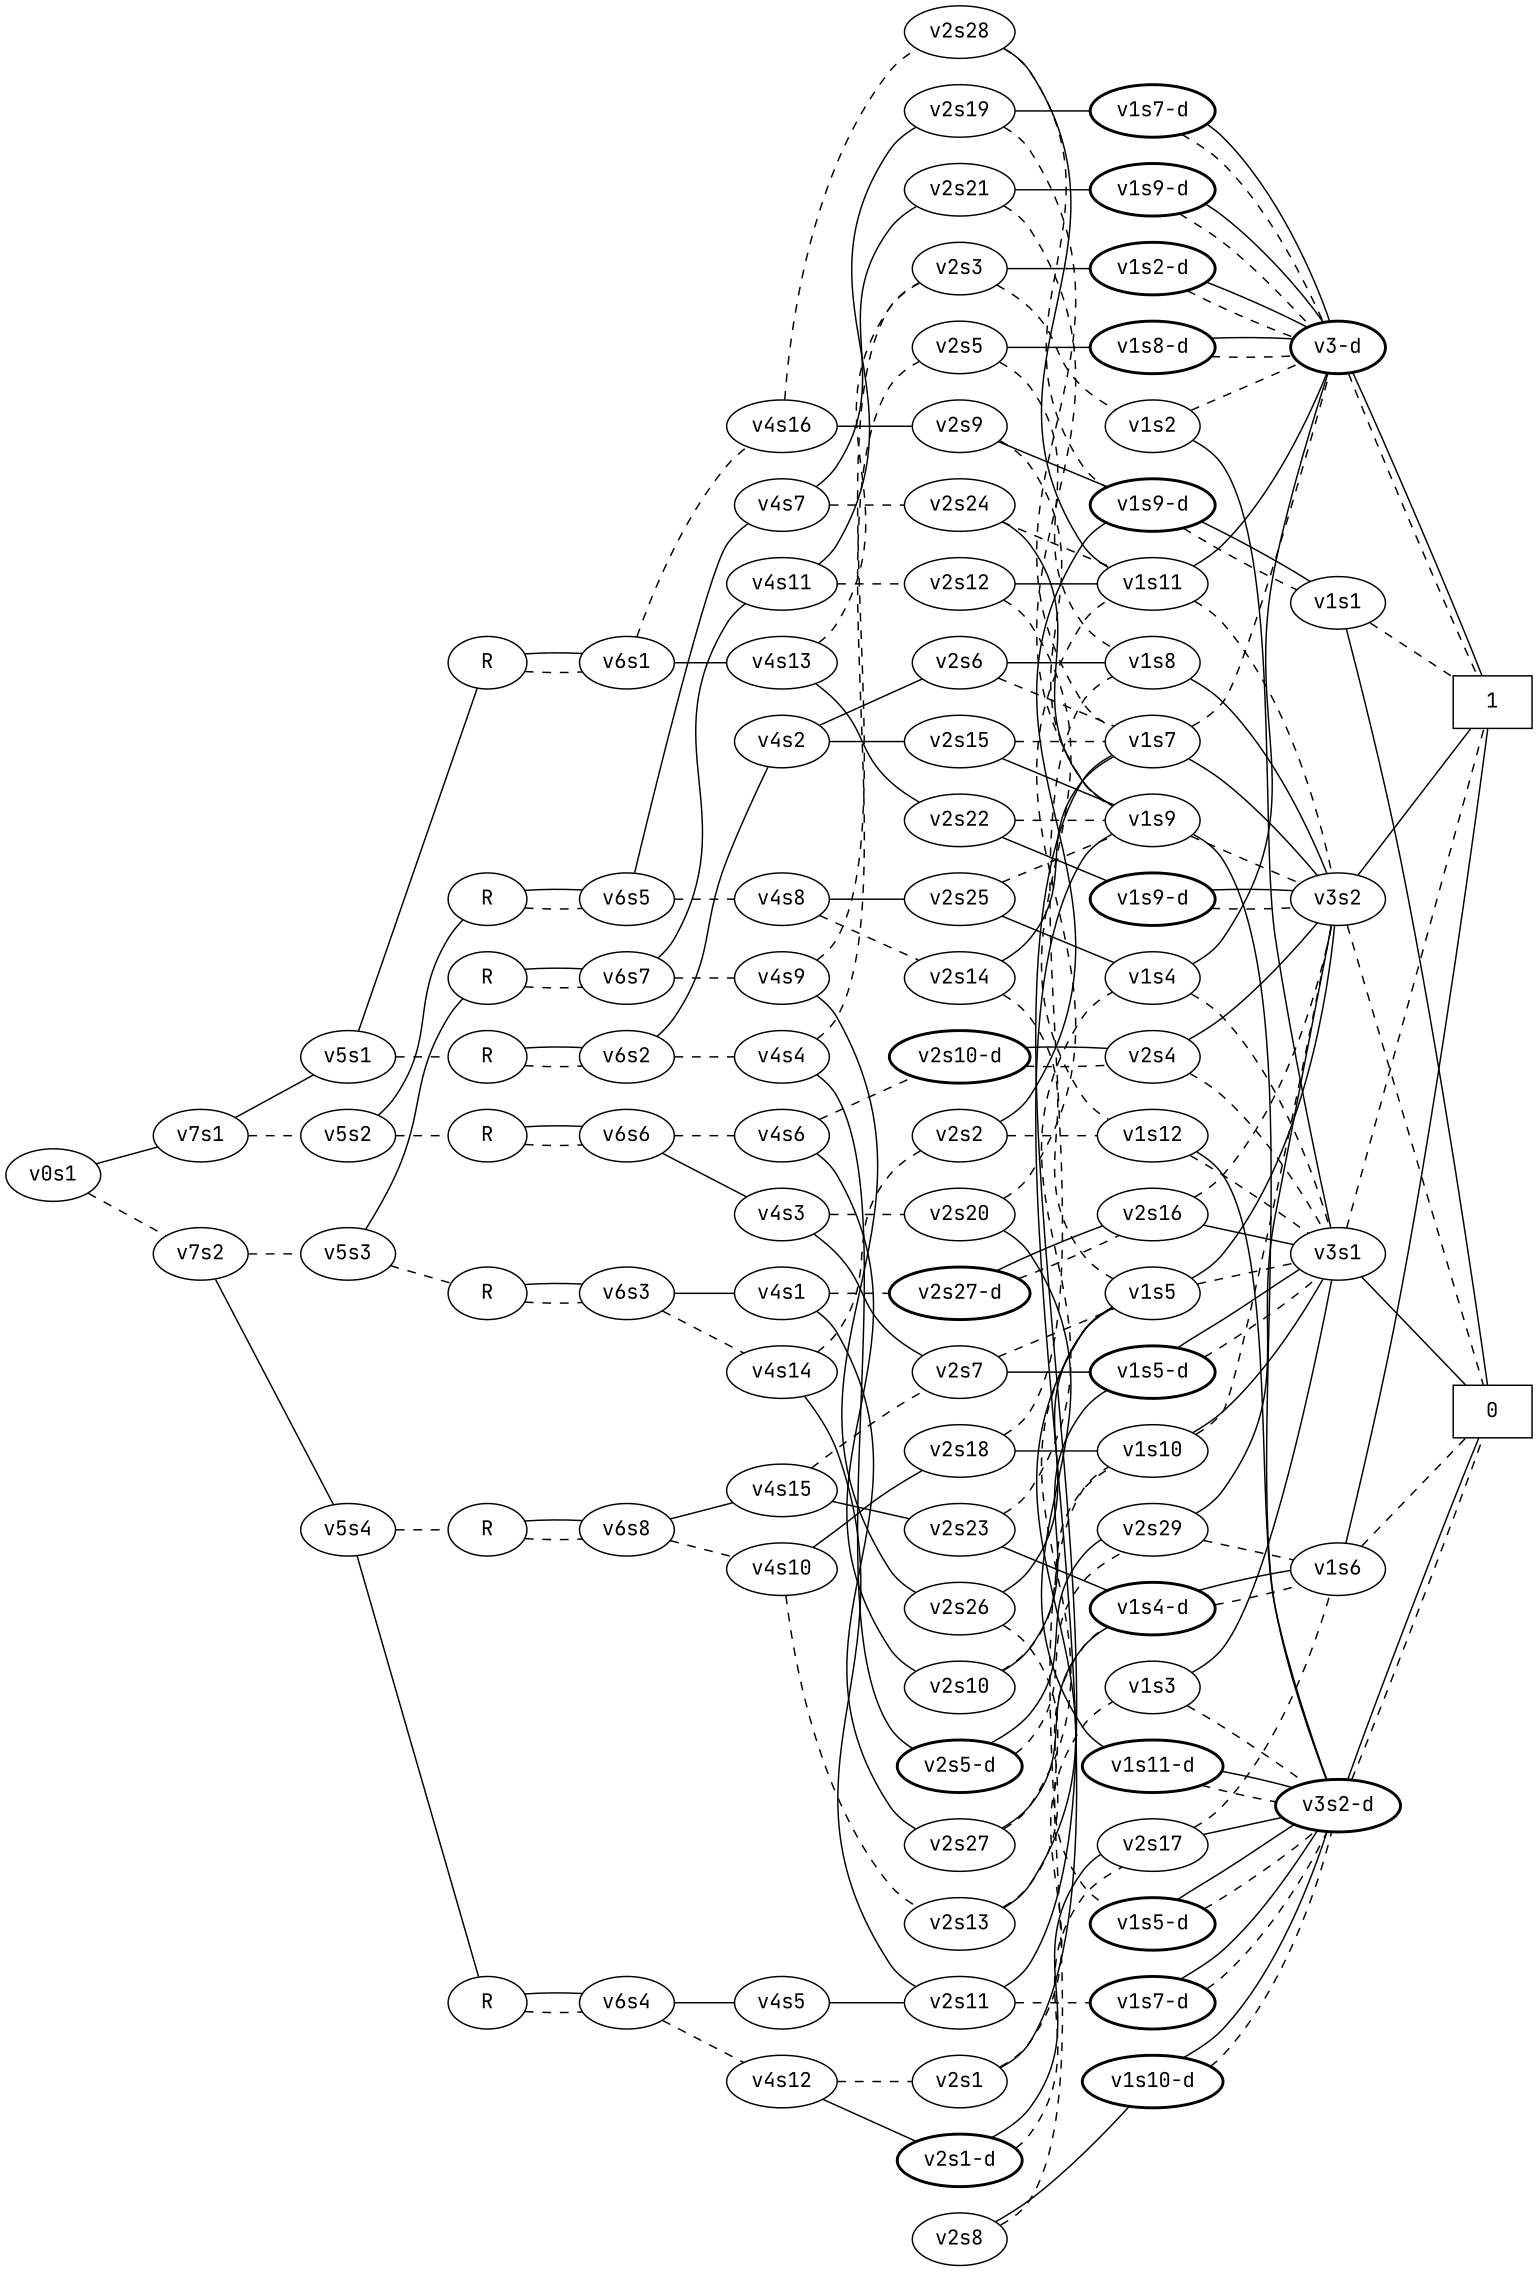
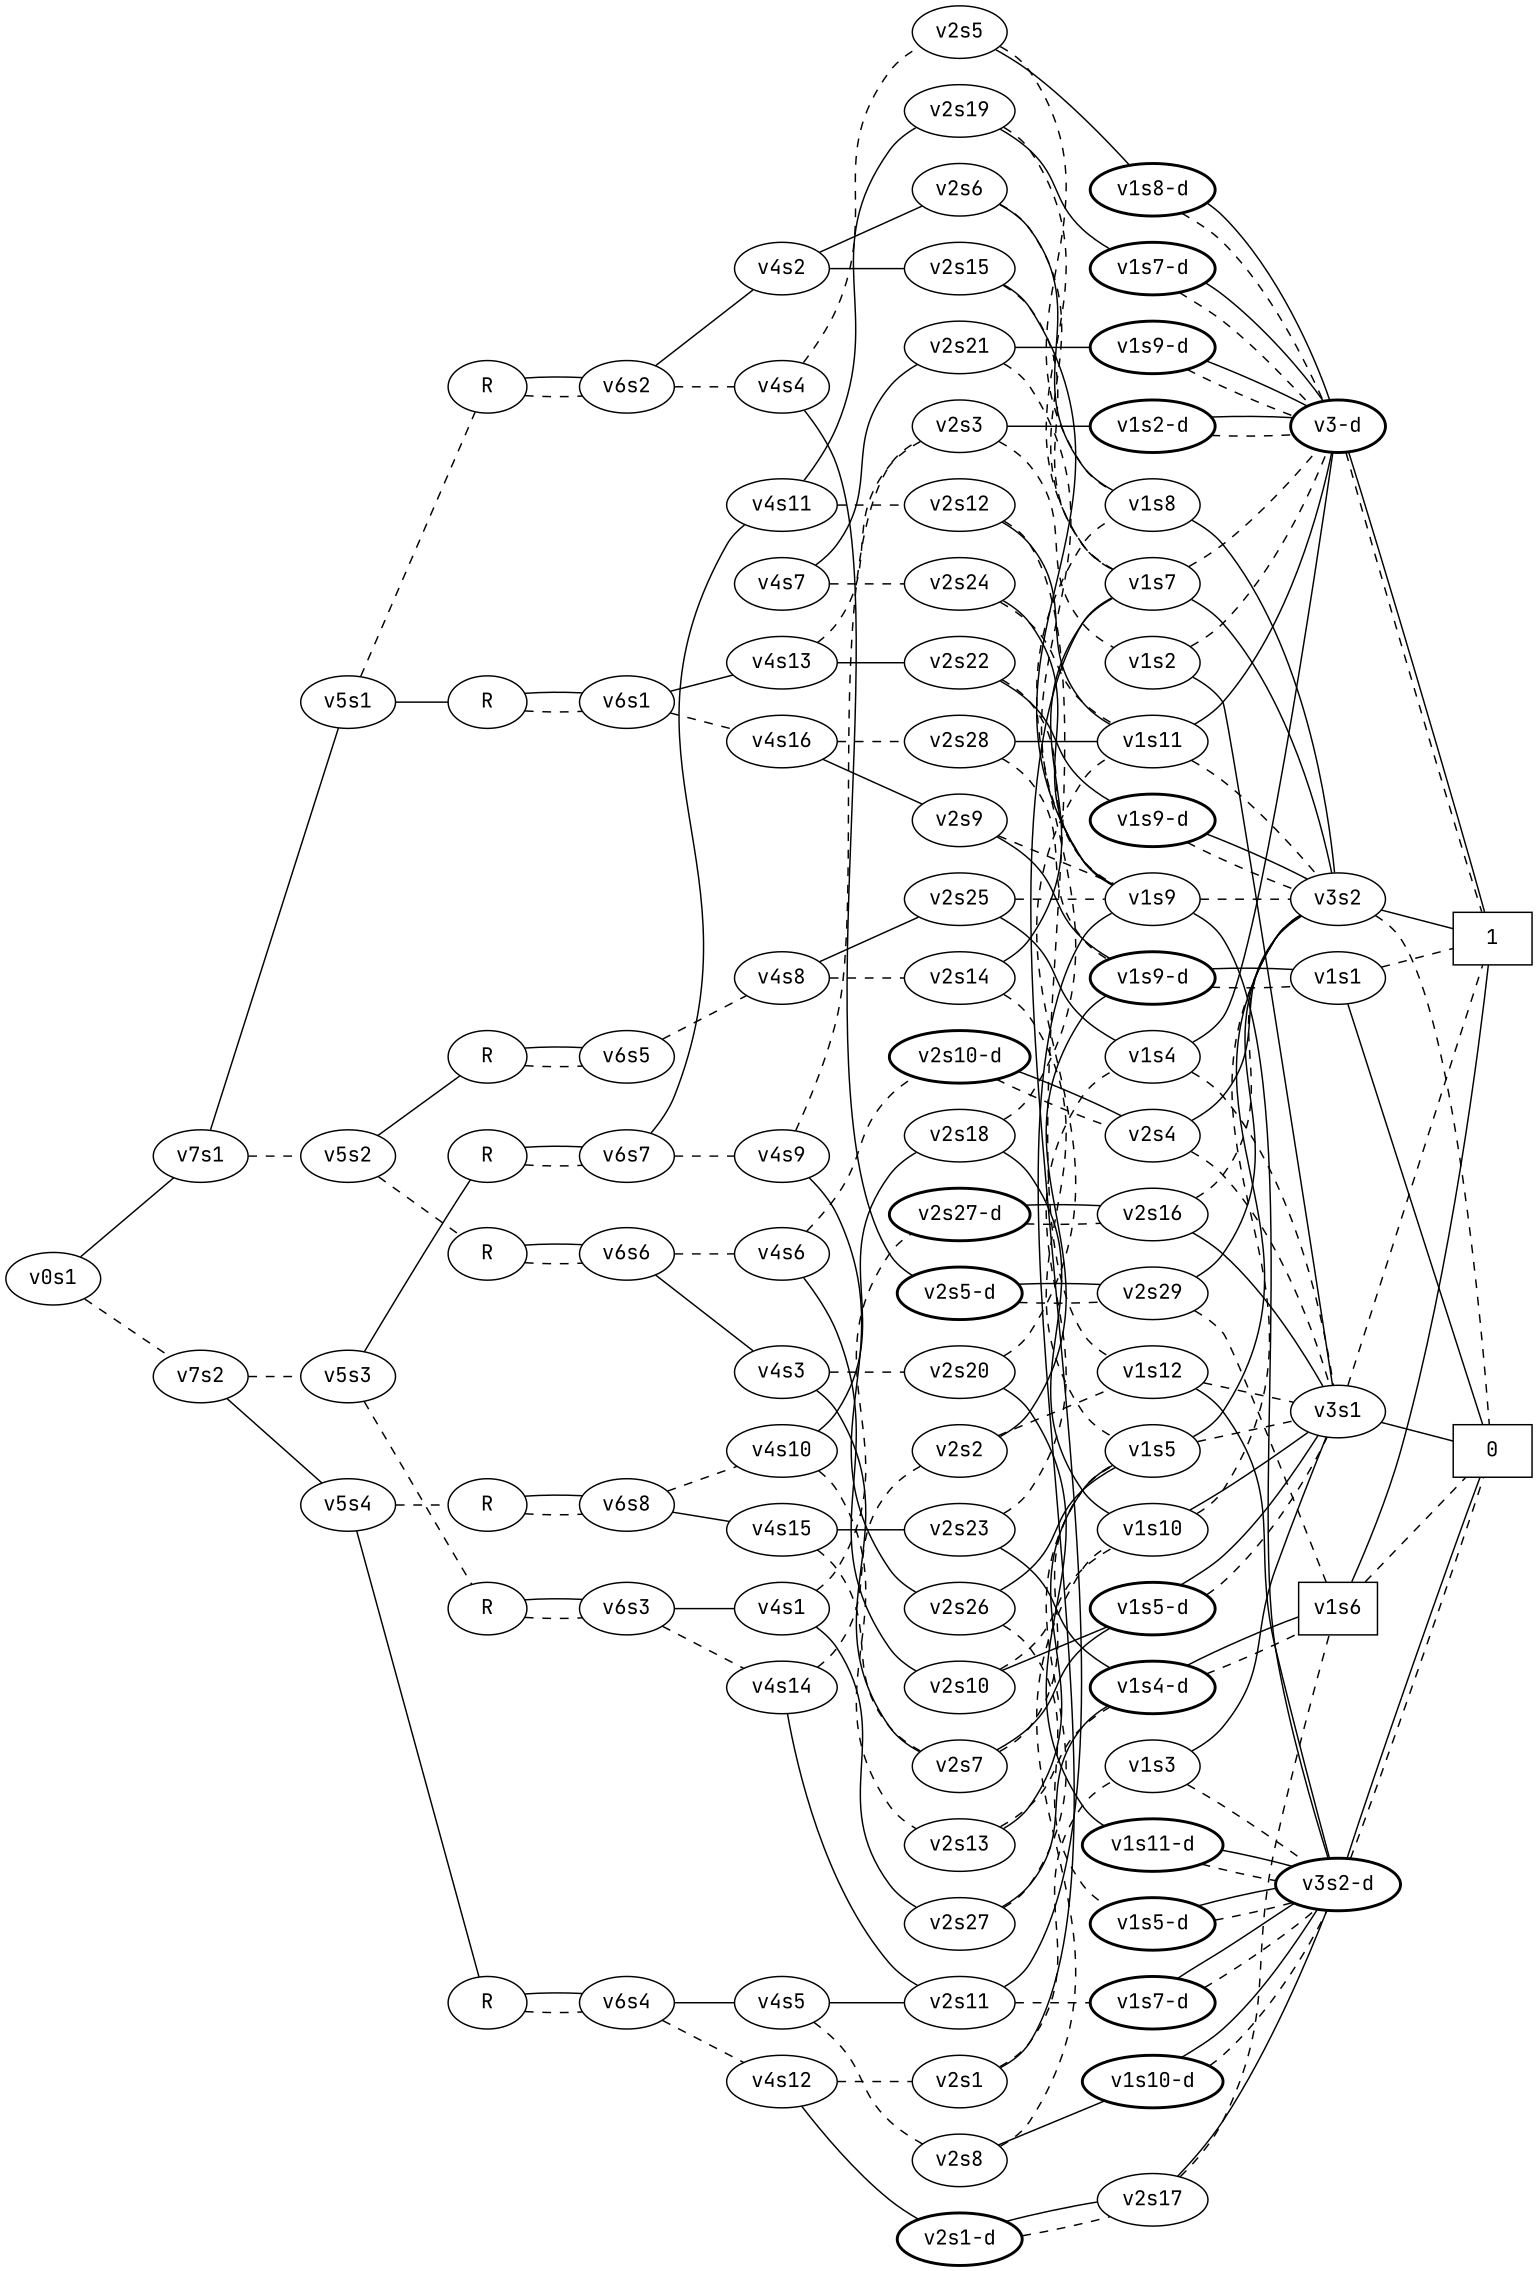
(680, 693) -> none
(1338, 1569) -> (1338, 1609)
none -> (868, 2094)
